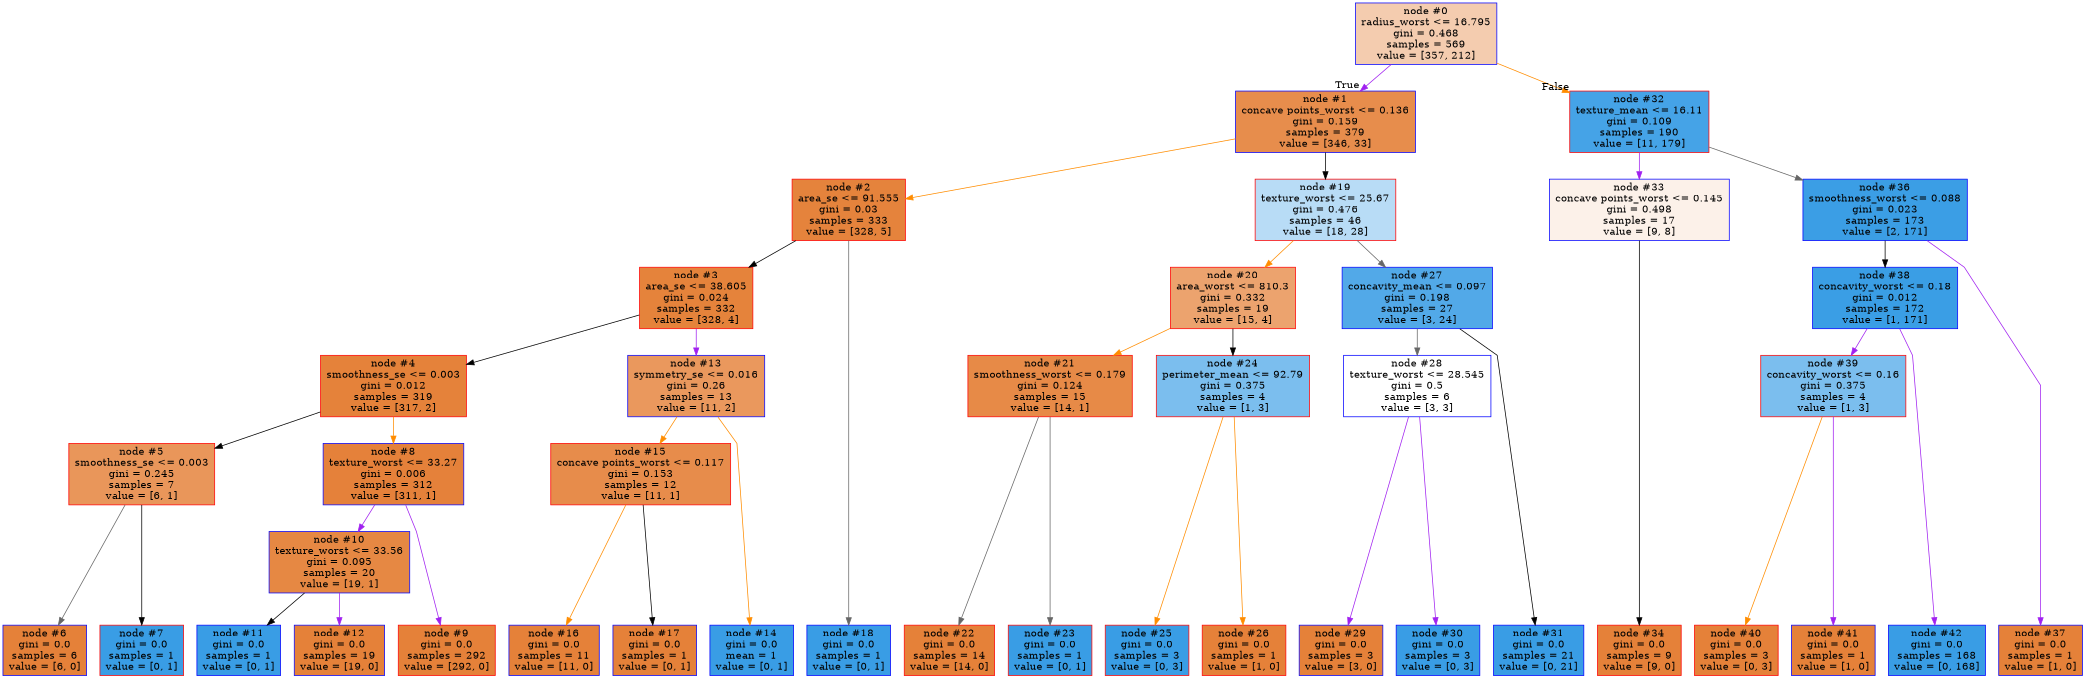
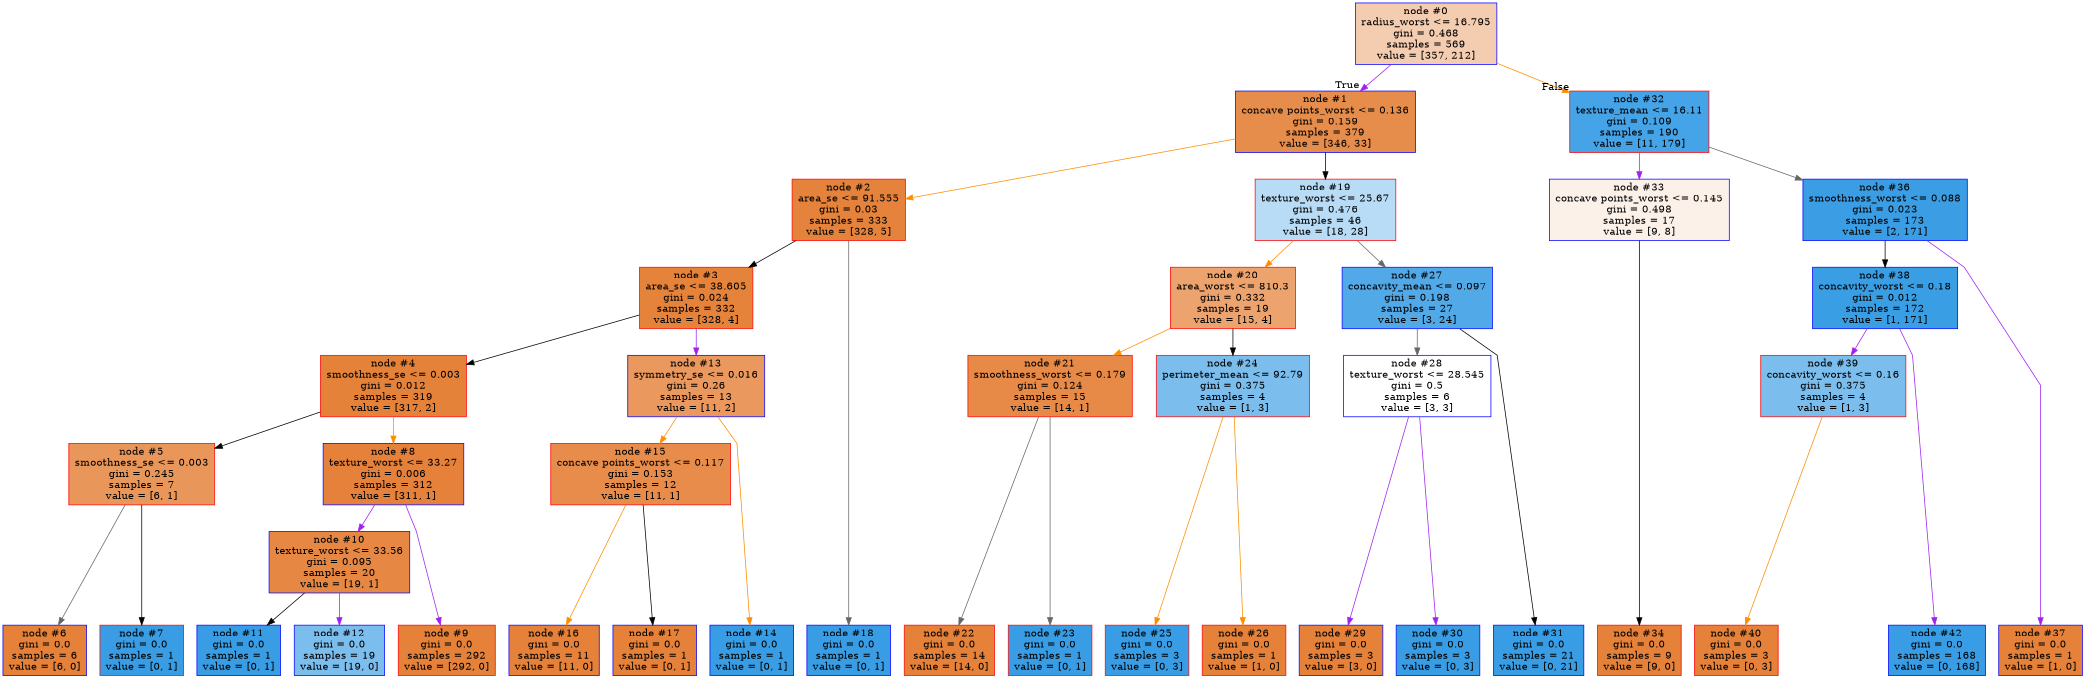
(339, 650) -> (339, 650)
(752, 650) -> (752, 650)
(1833, 650) -> none
